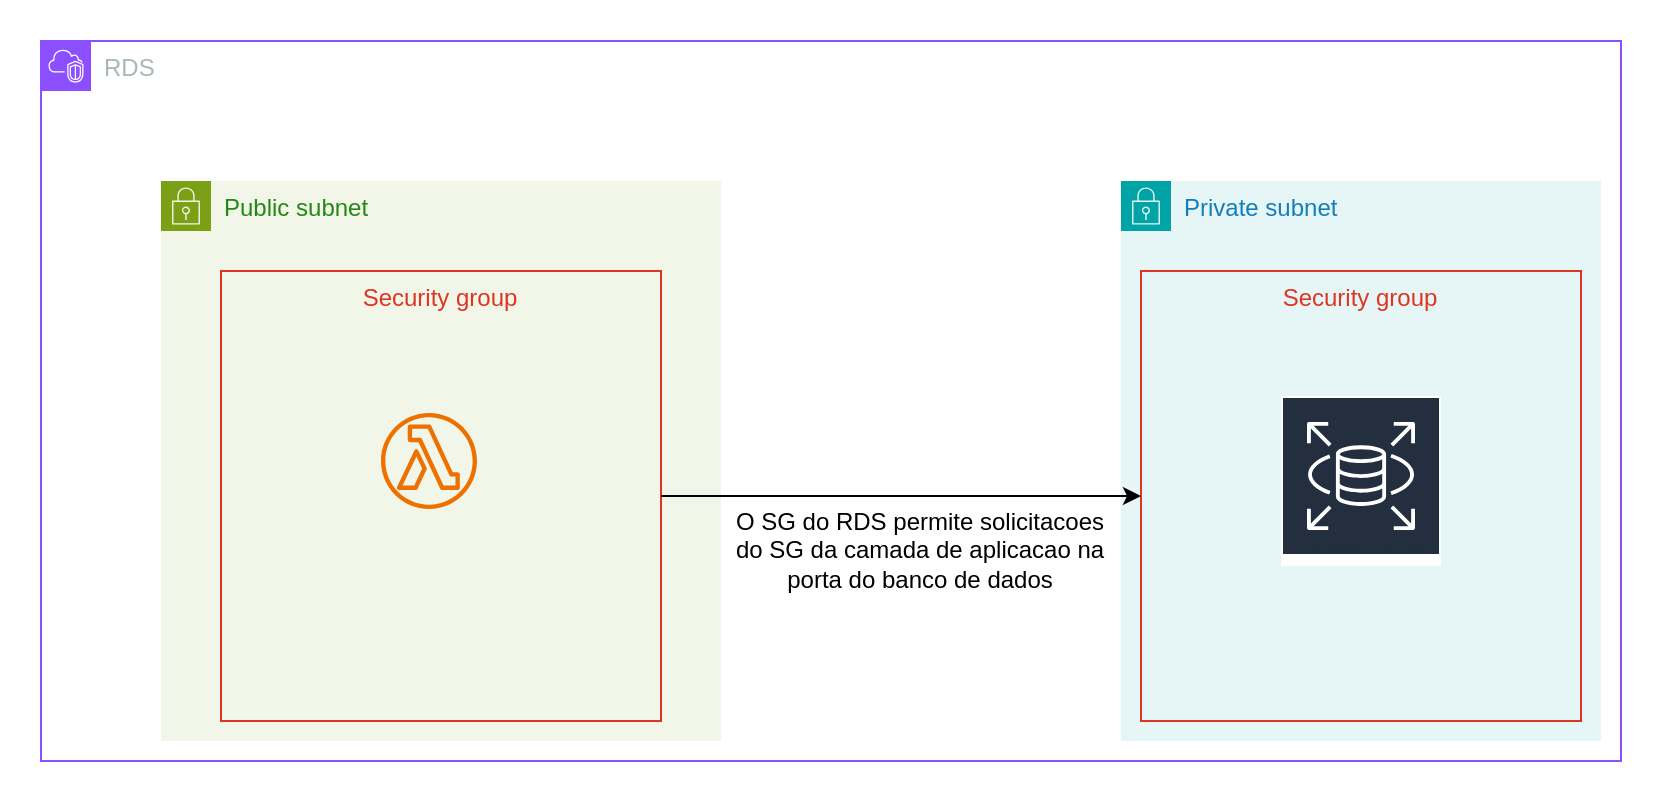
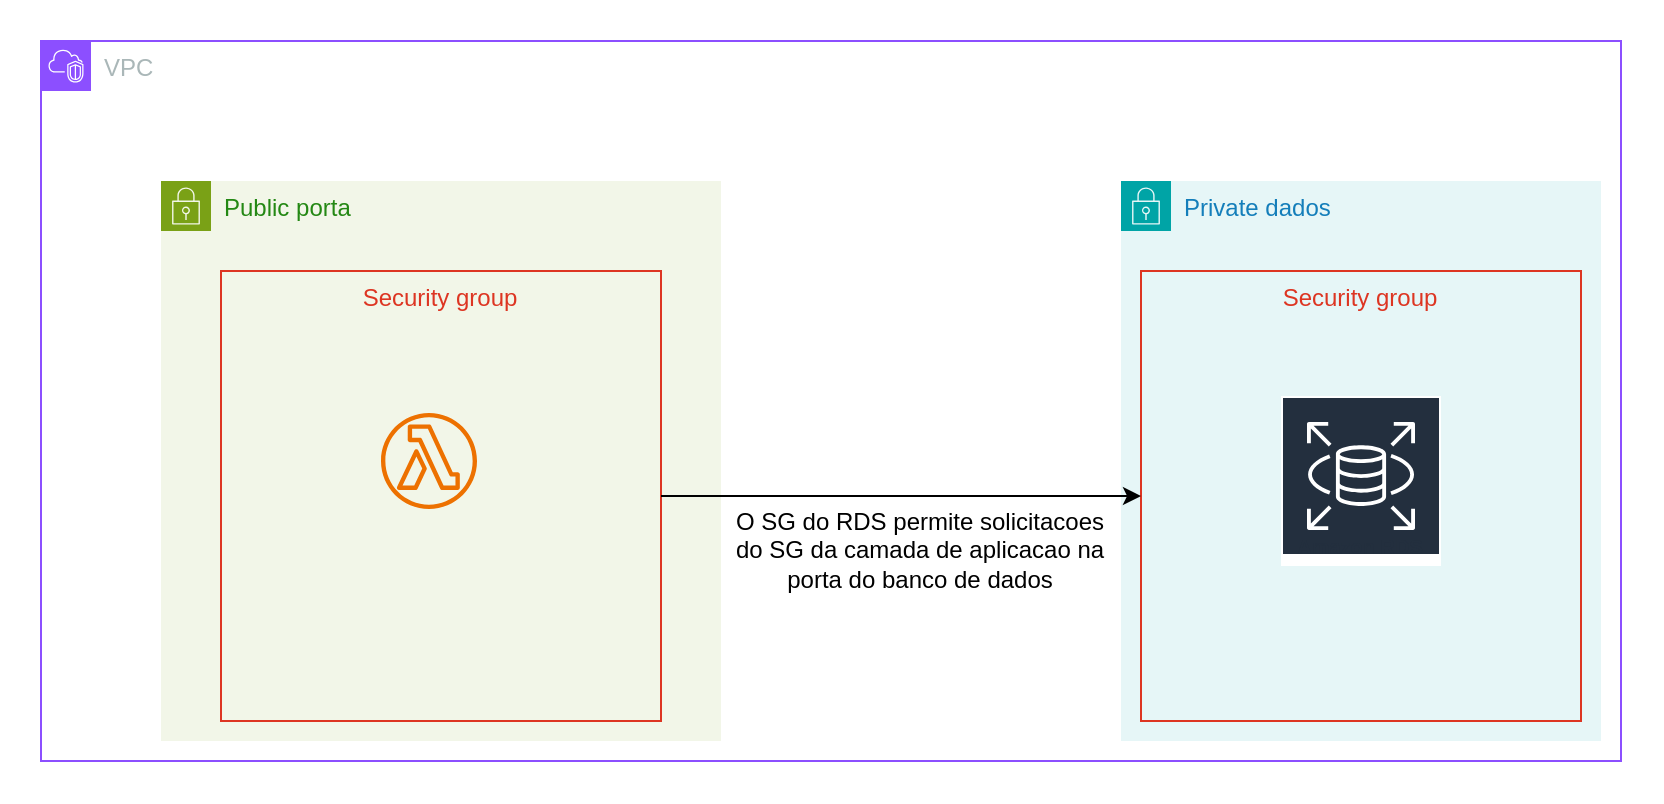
(125, 69) -> (125, 69)
(303, 209) -> (296, 209)
(1273, 209) -> (1266, 209)
